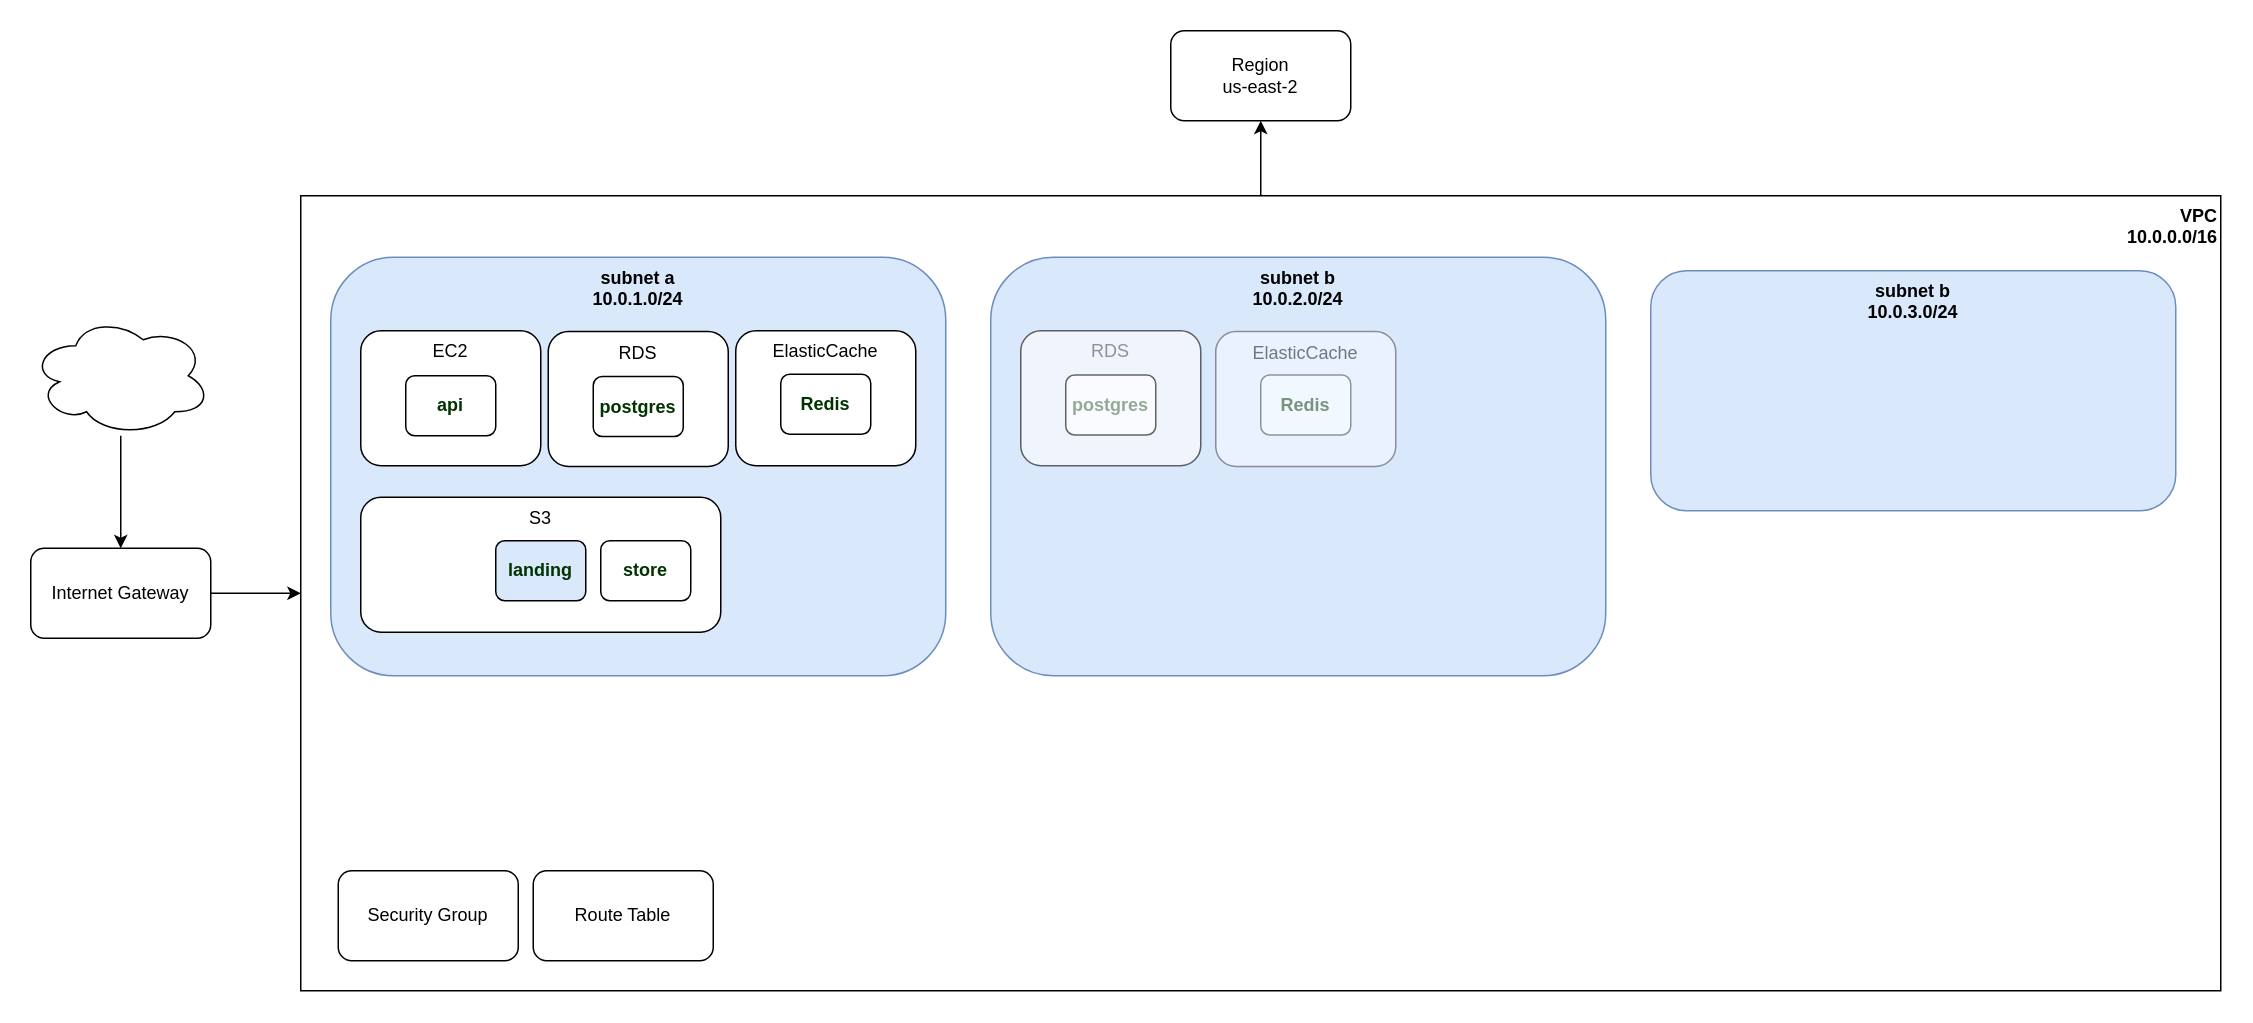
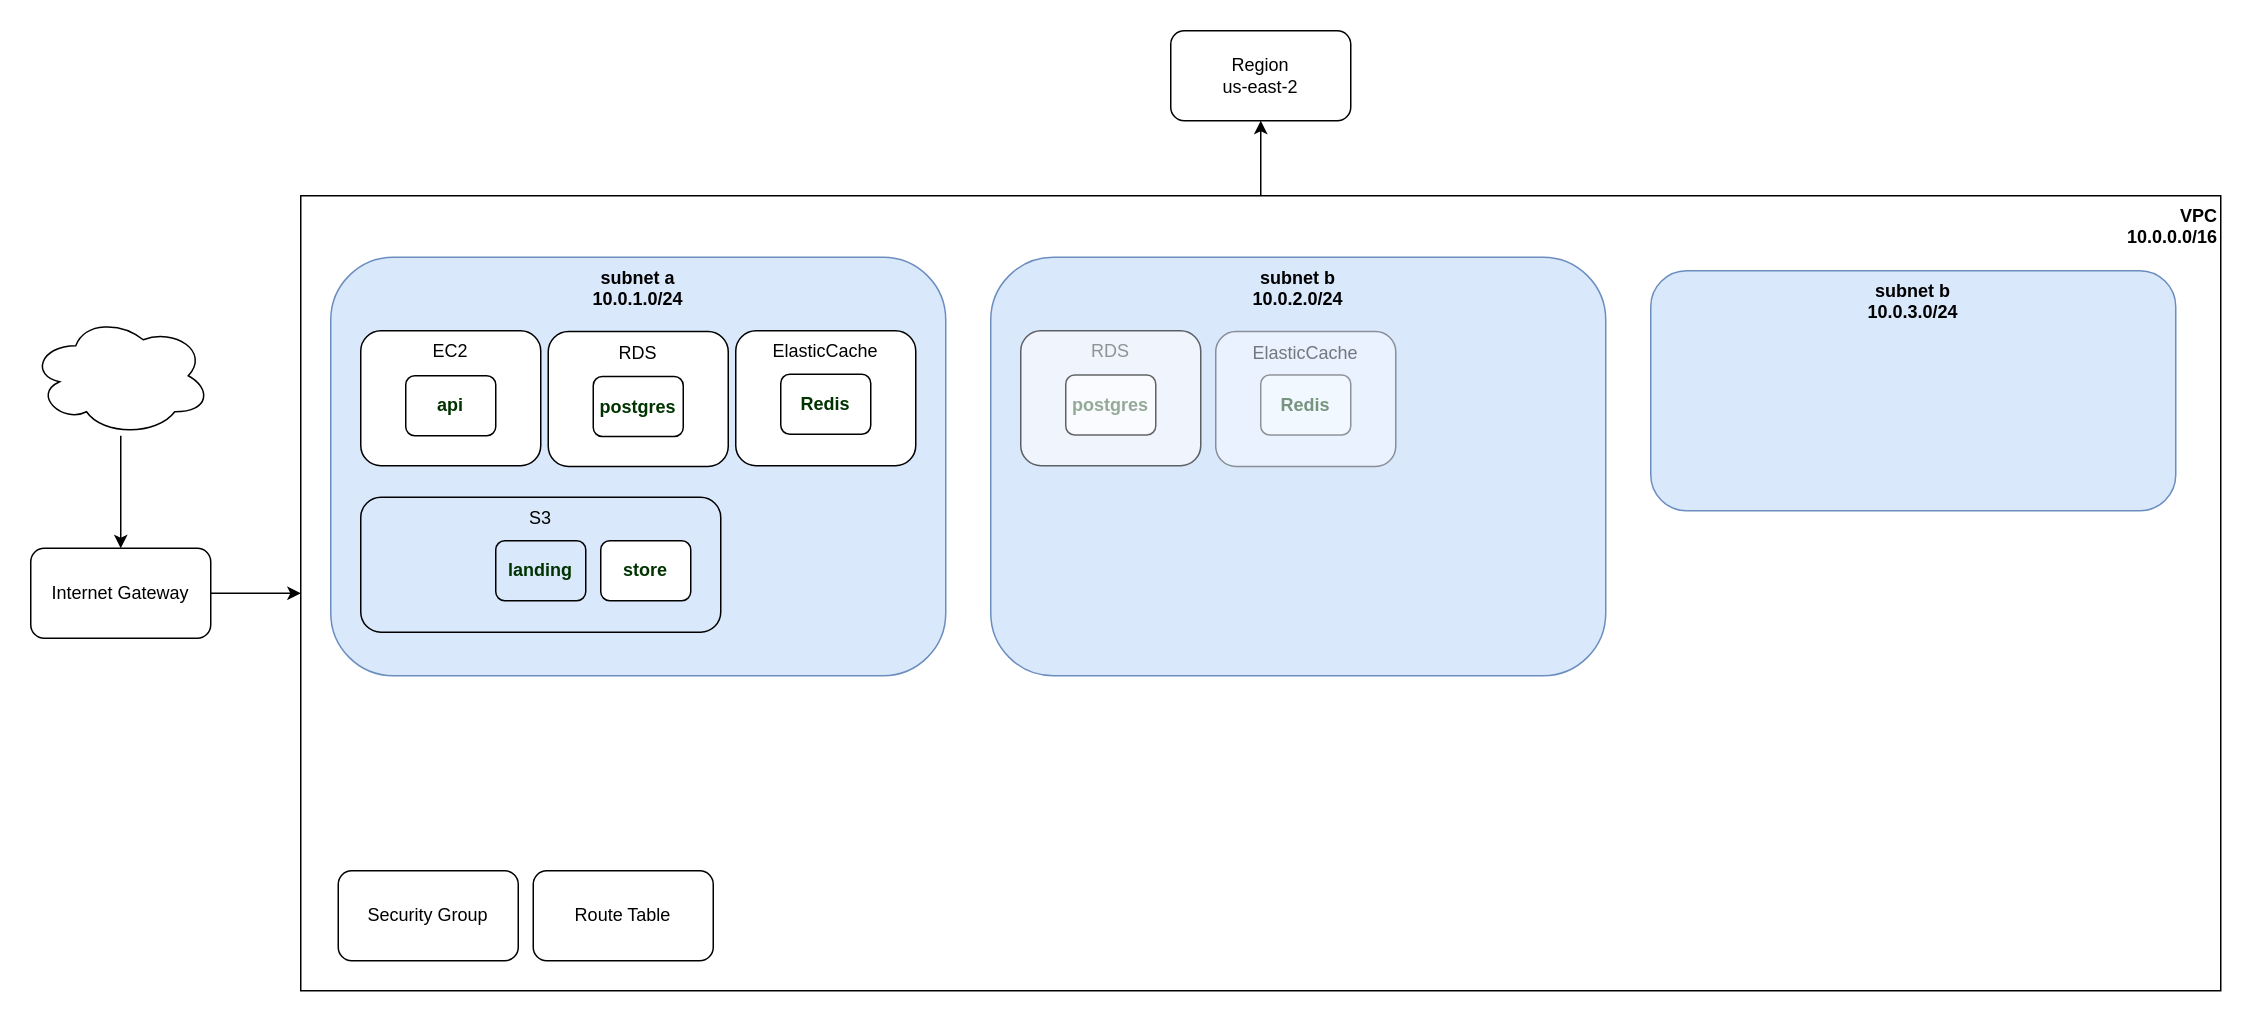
(541, 519) -> (541, 519)
